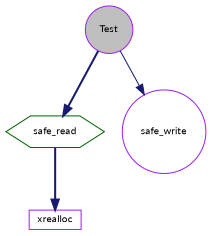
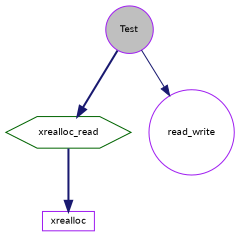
(55, 132) -> (68, 132)
(164, 132) -> (192, 132)
